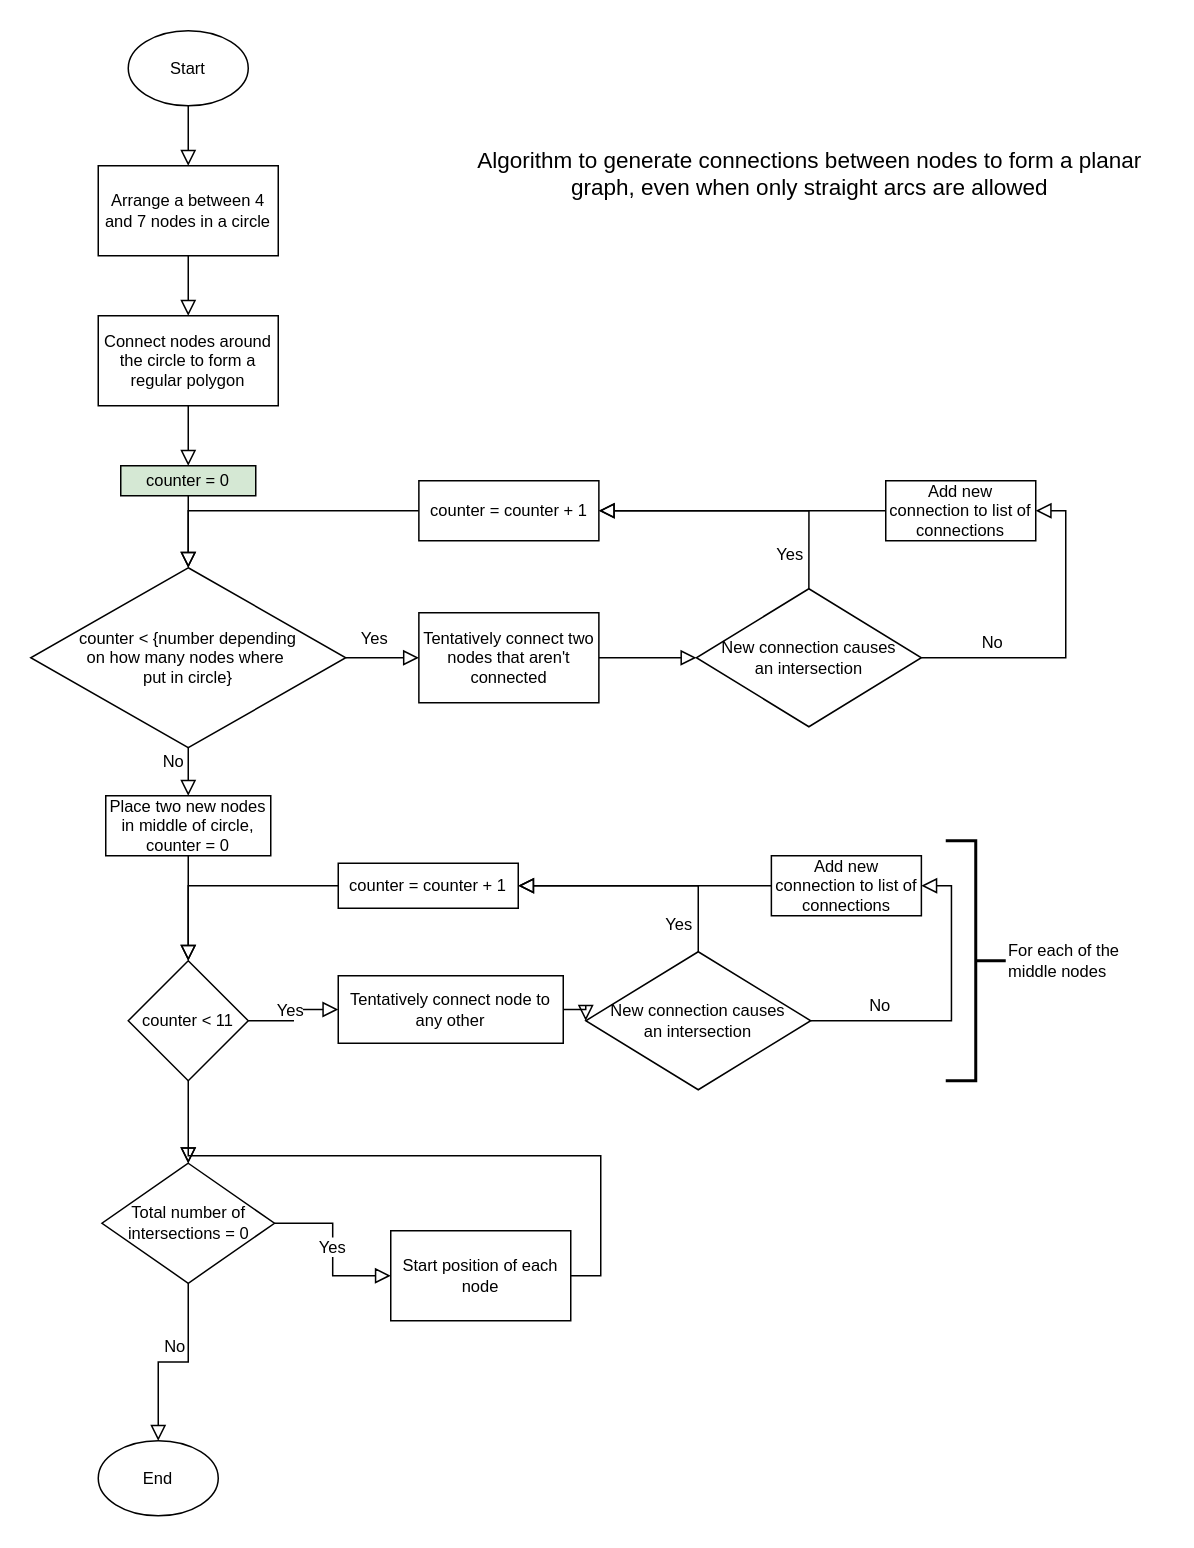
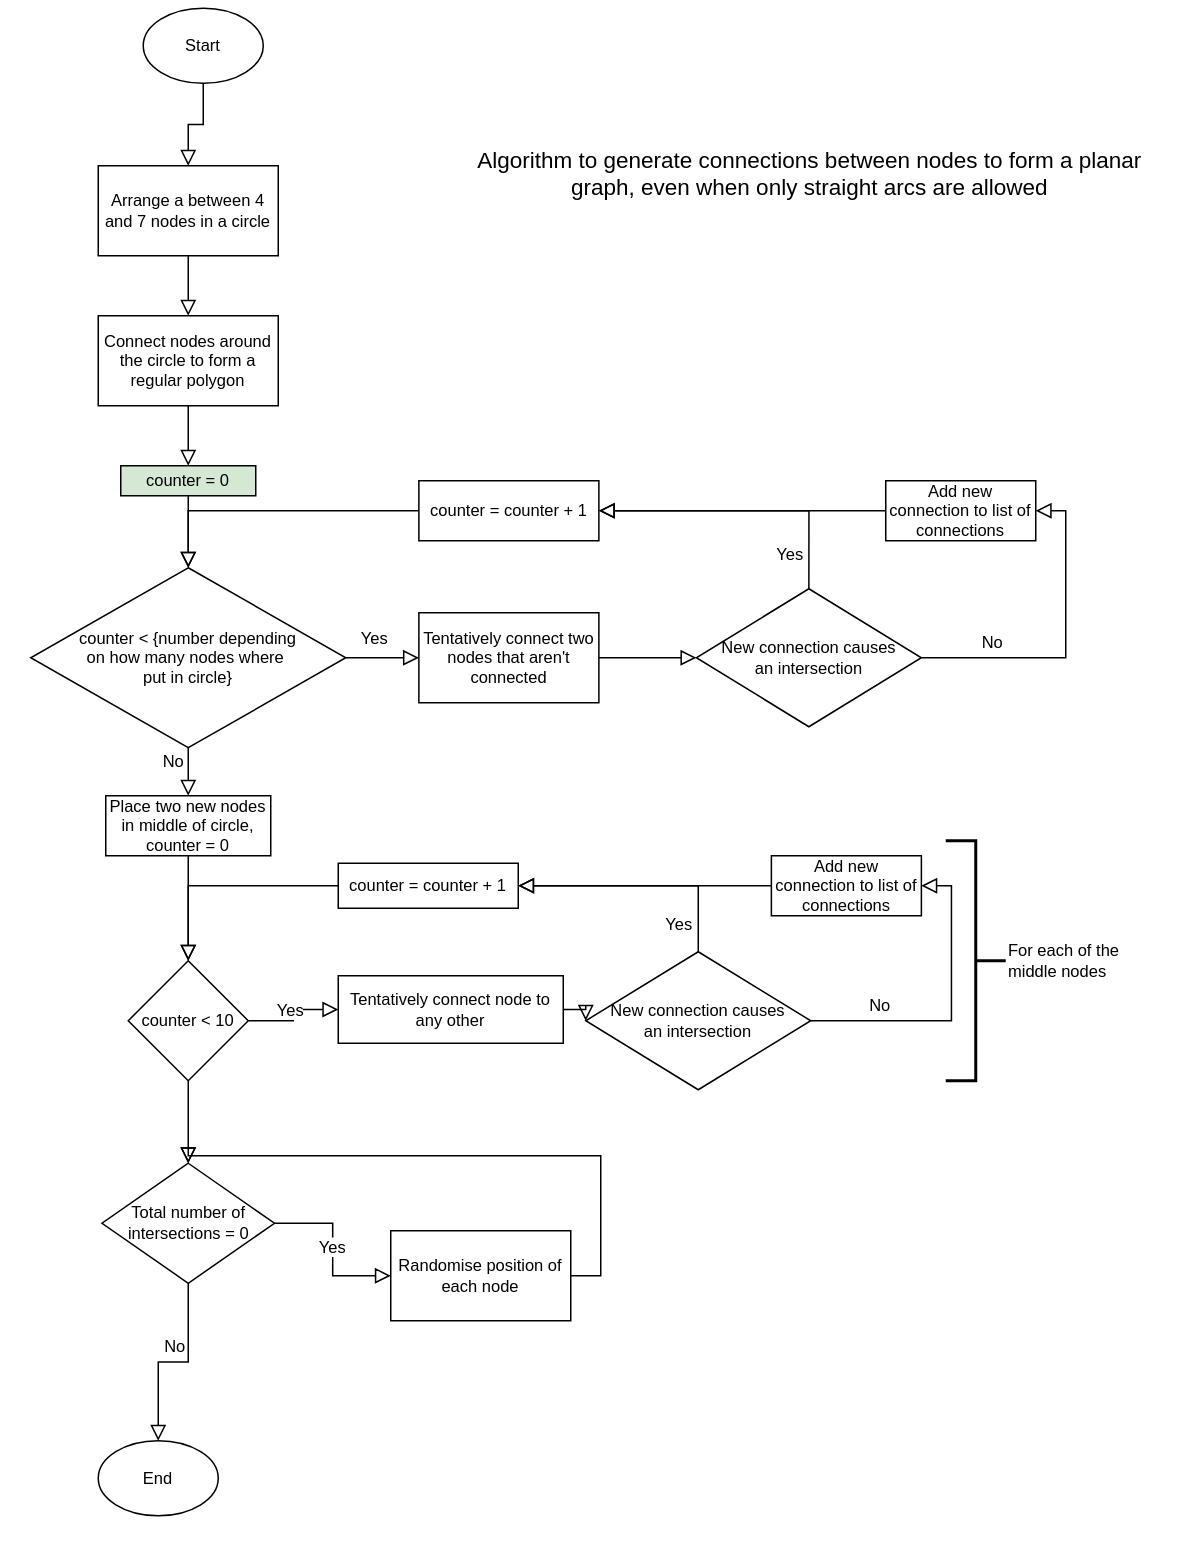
(188, 68) -> (203, 46)
(188, 1021) -> (188, 1021)
(481, 1276) -> (481, 1276)
